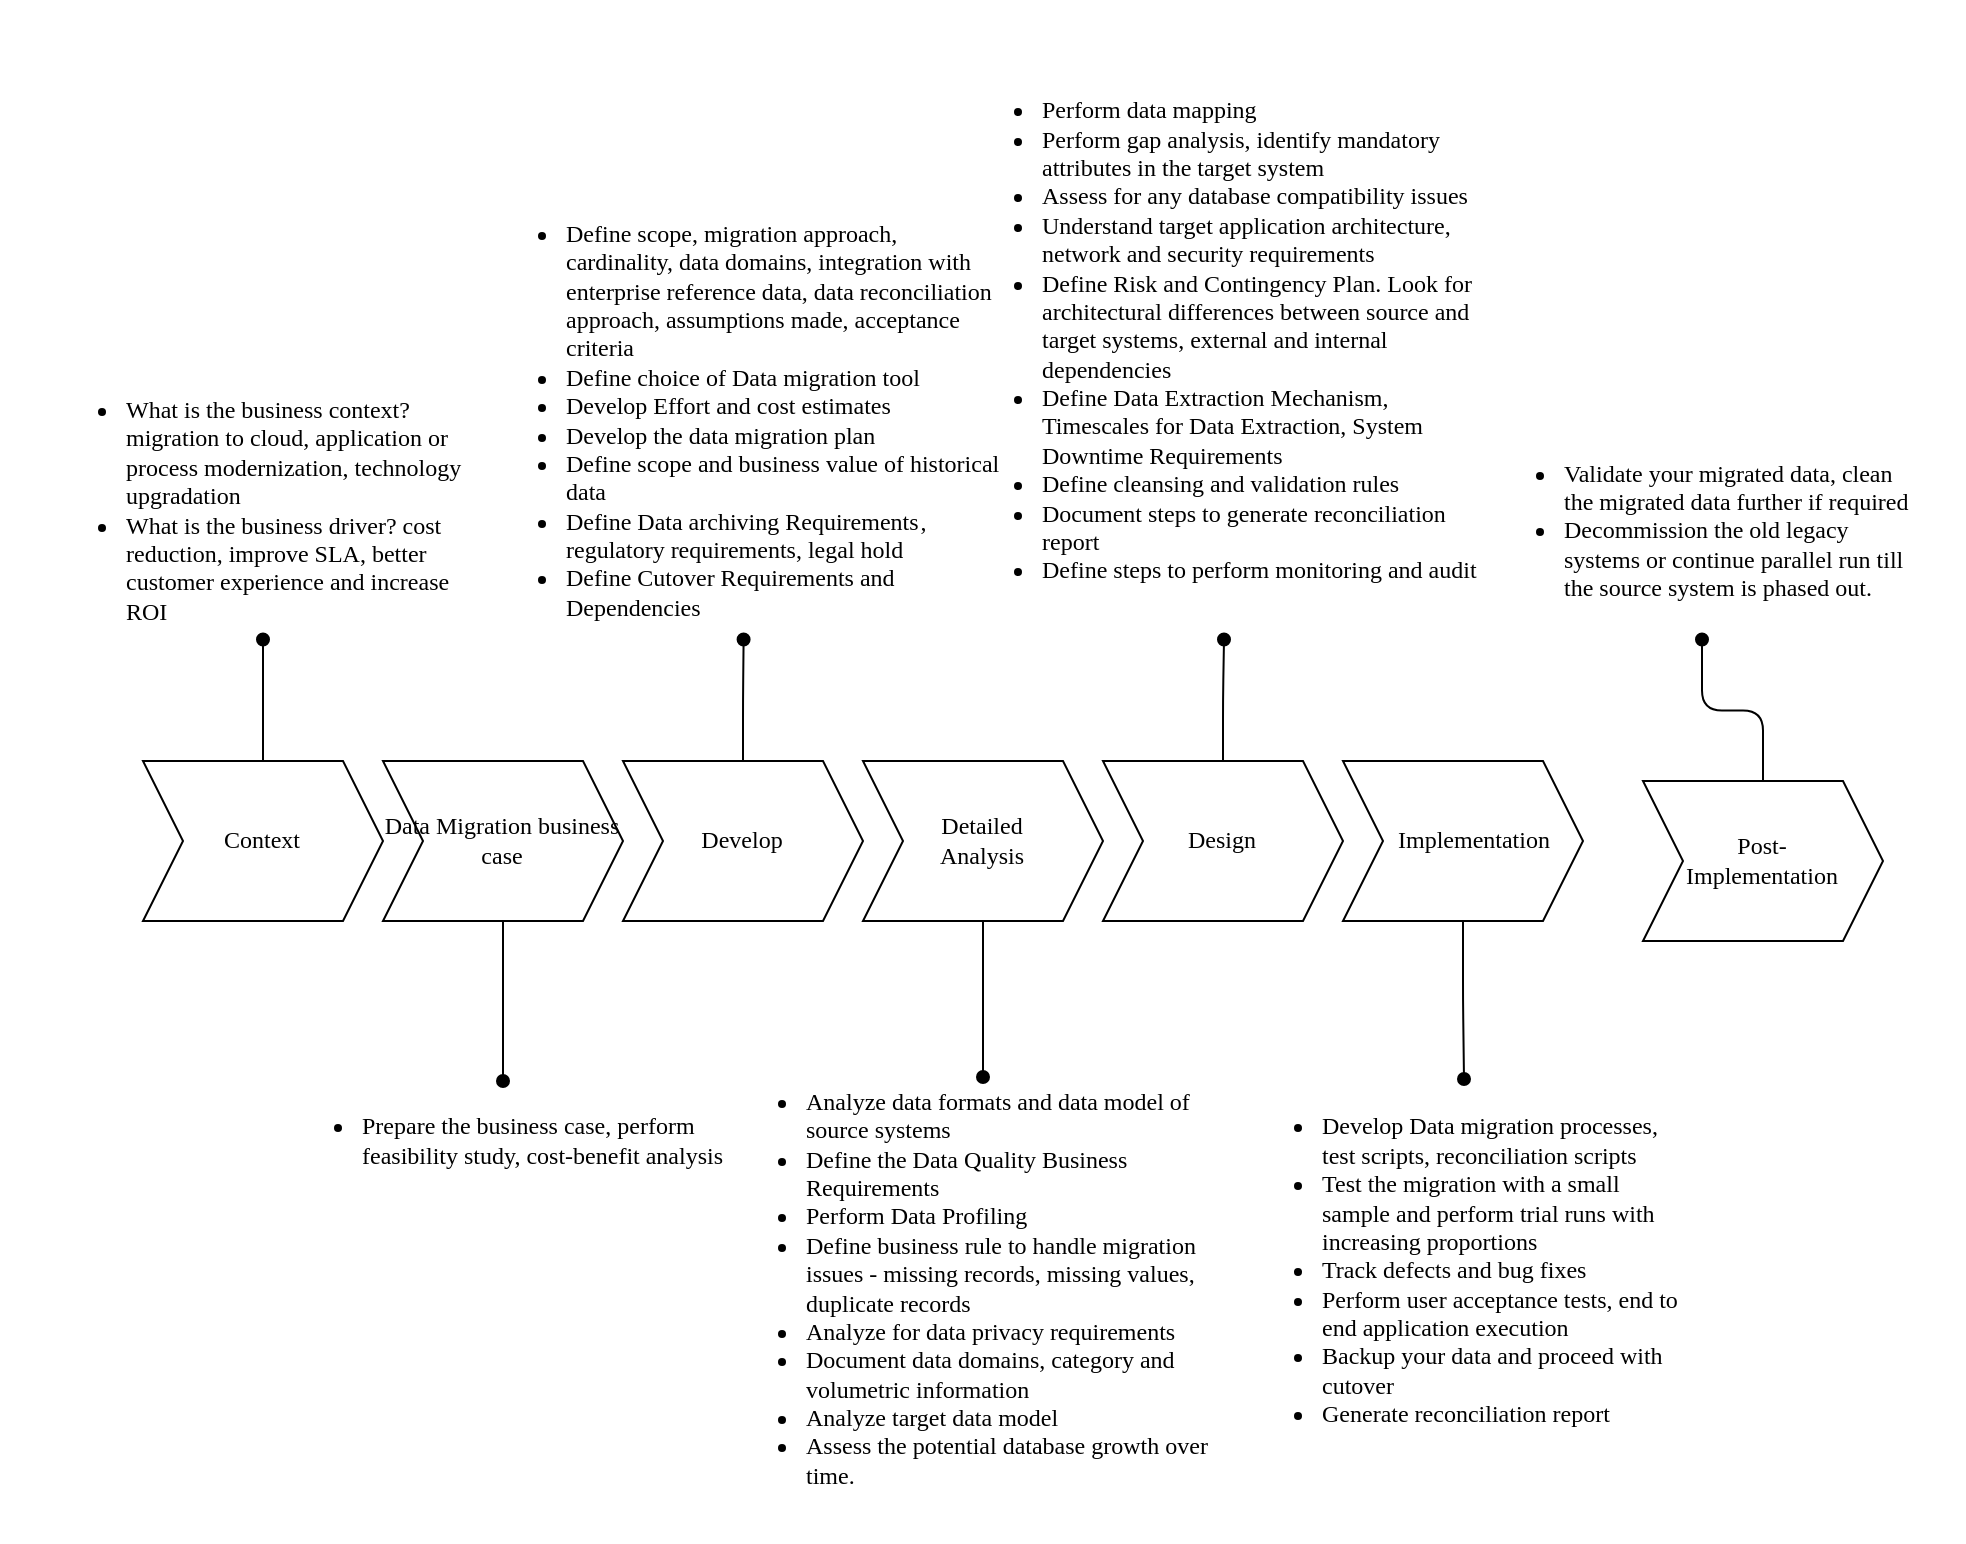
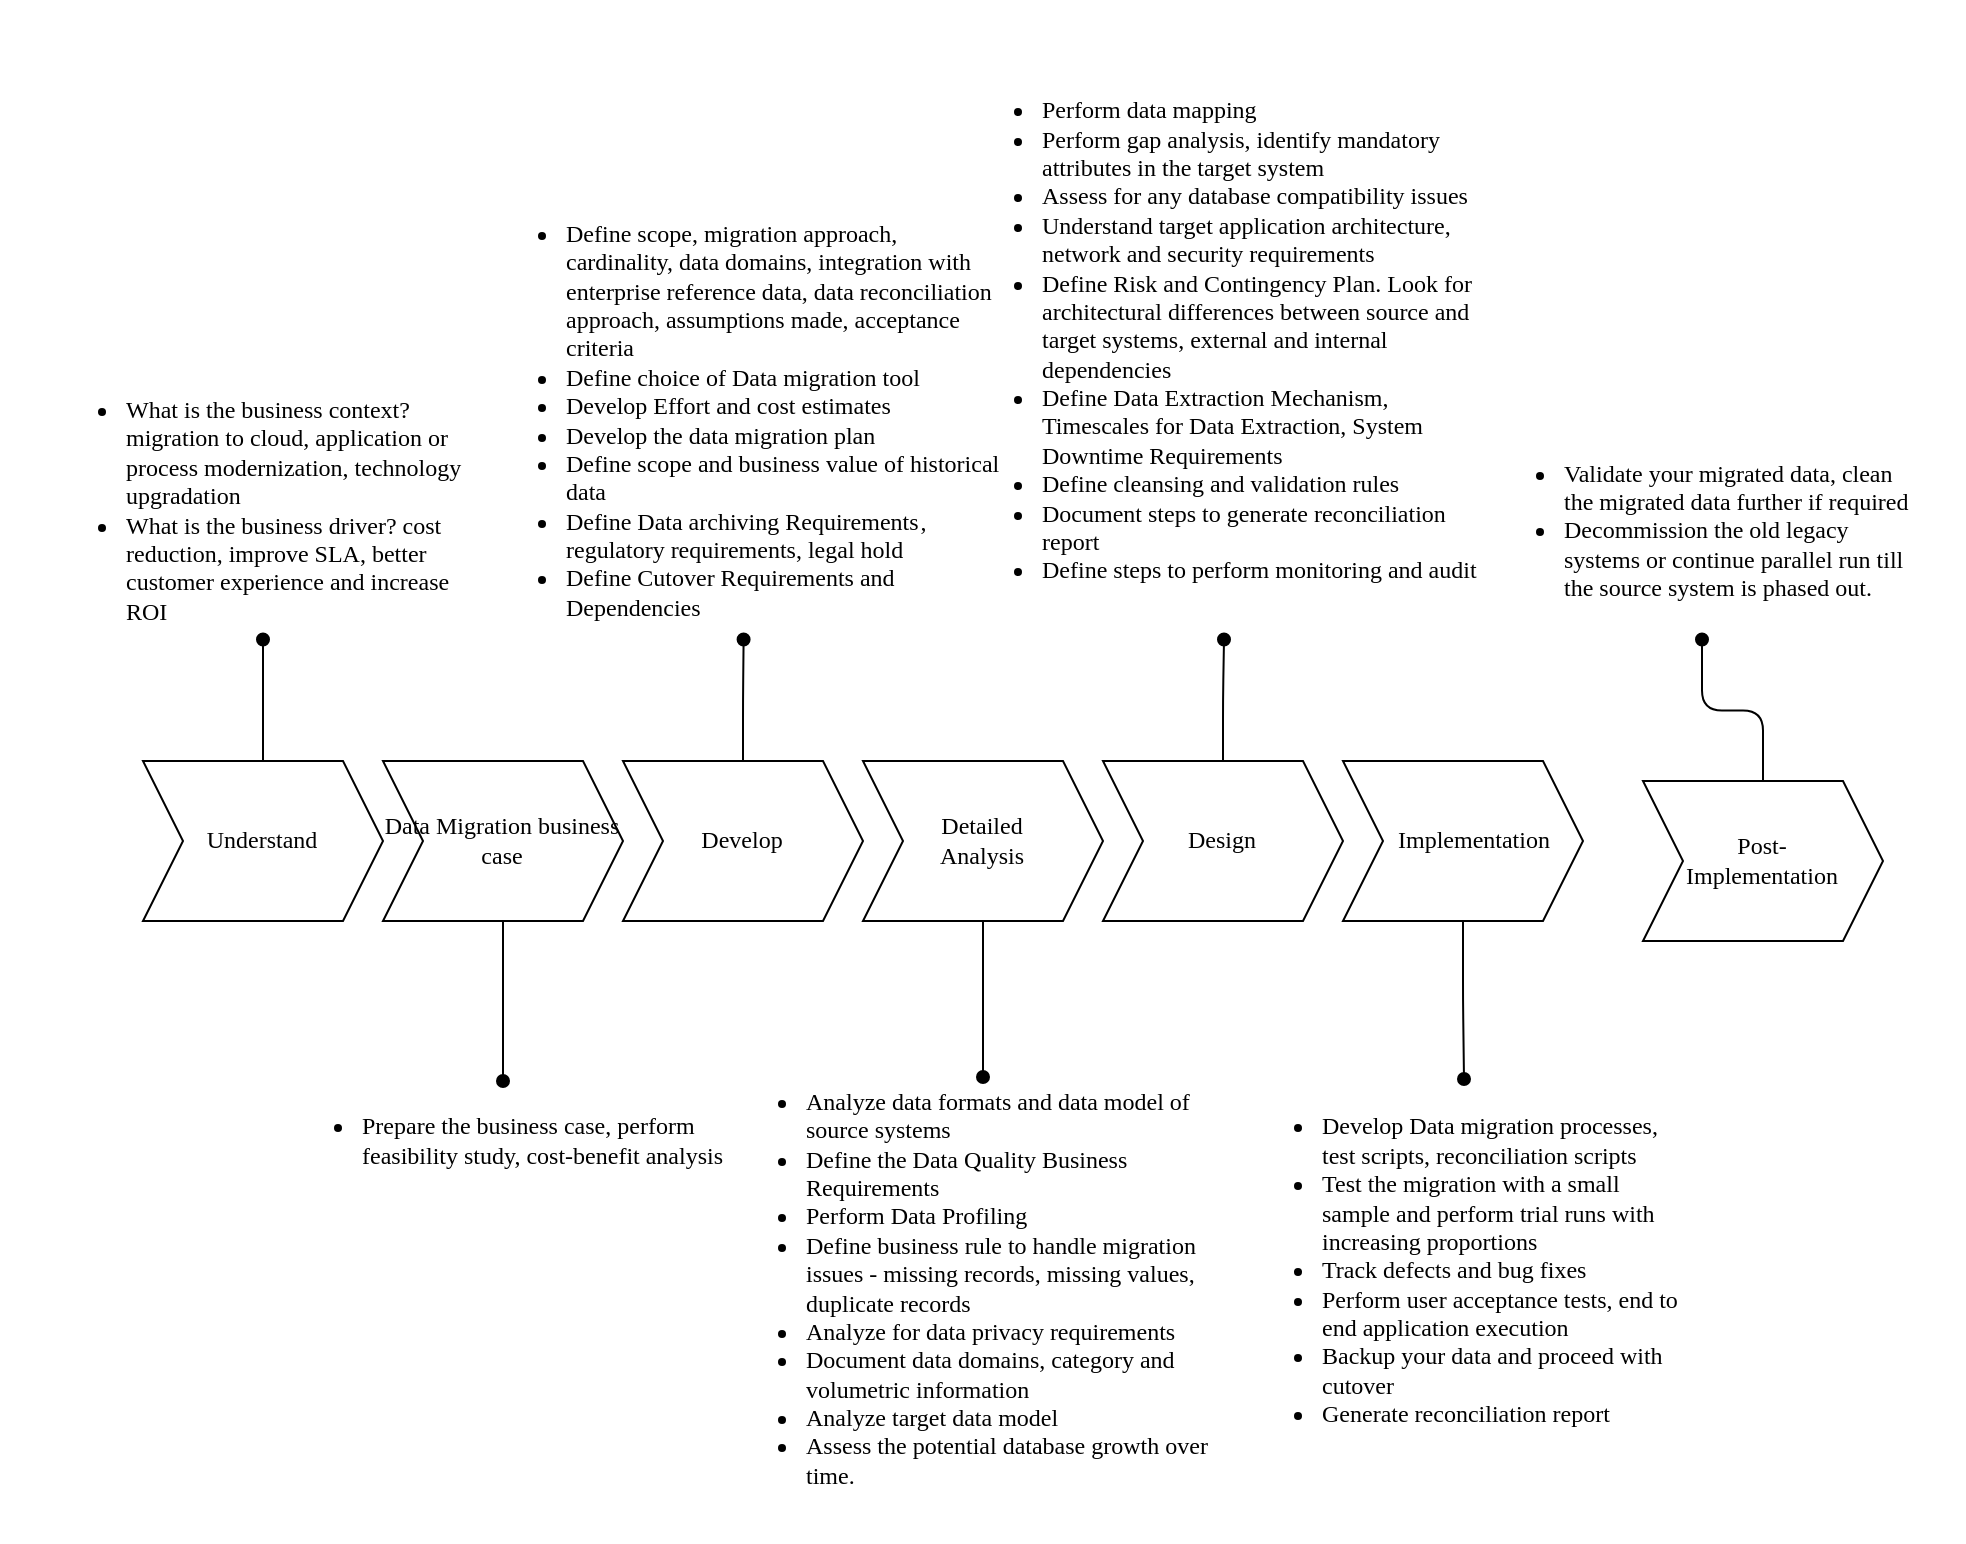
(263, 841) -> (263, 841)
